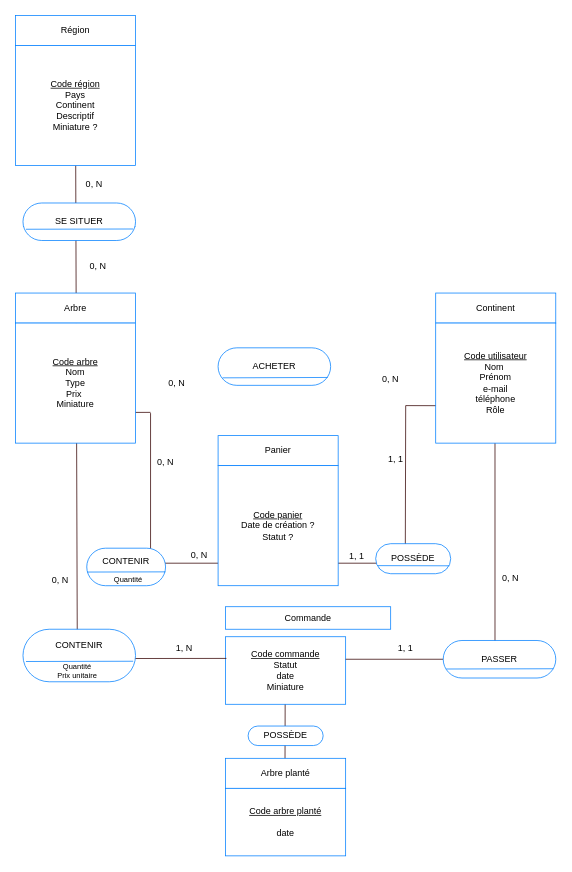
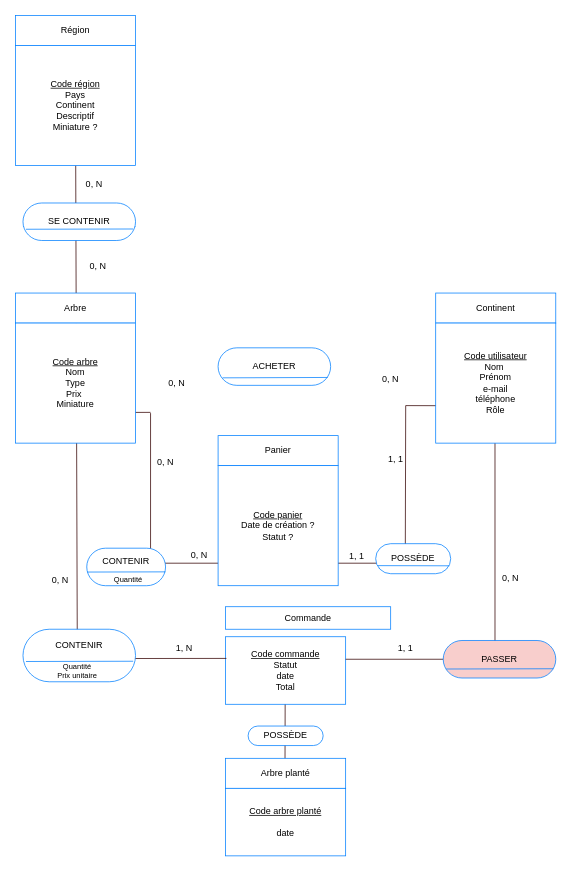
(79, 222) -> (79, 222)
(499, 659) -> (499, 659)
(285, 670) -> (285, 670)
